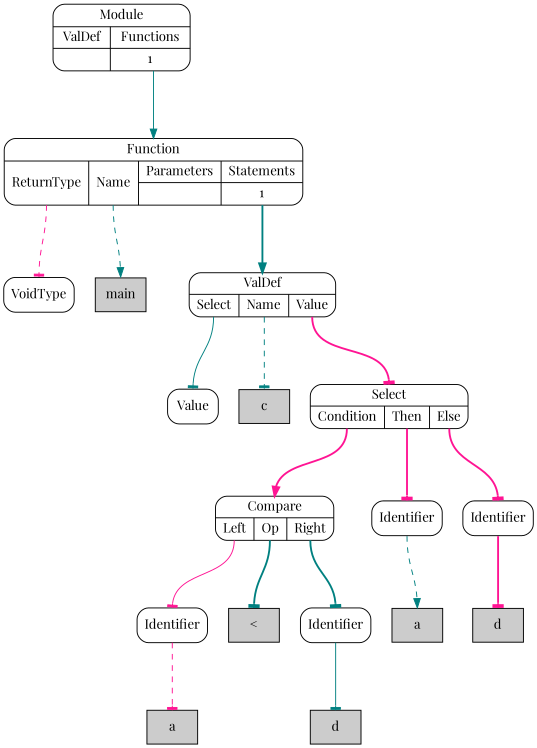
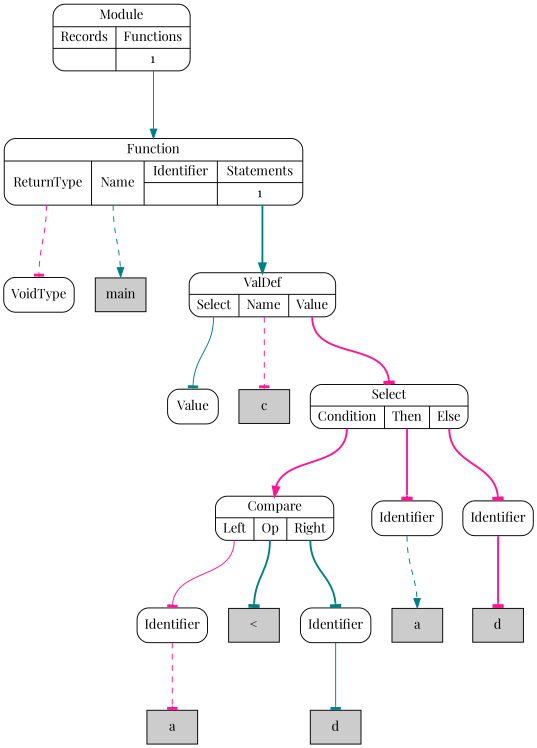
(82, 37) -> (84, 37)
(180, 171) -> (181, 171)
(264, 350) -> (264, 350)
